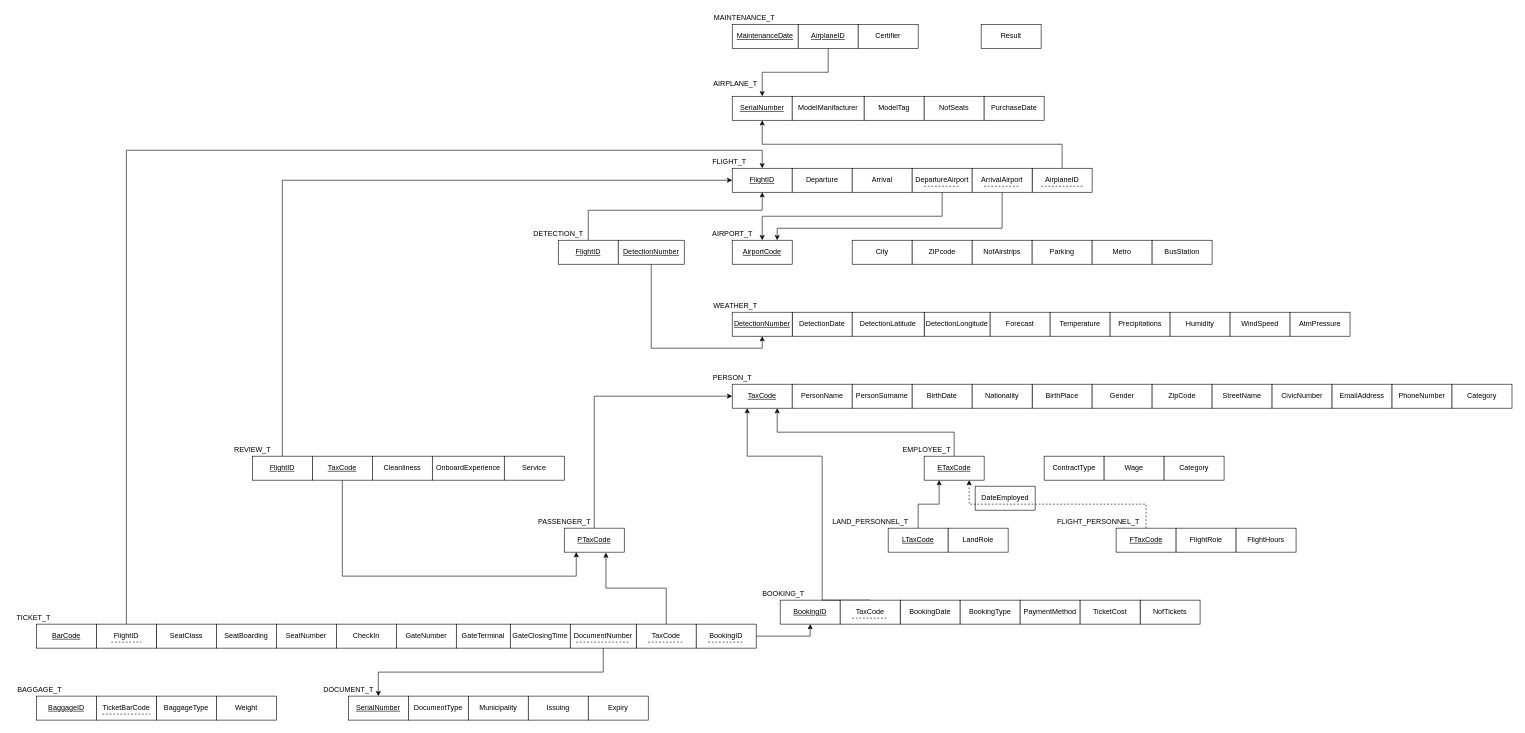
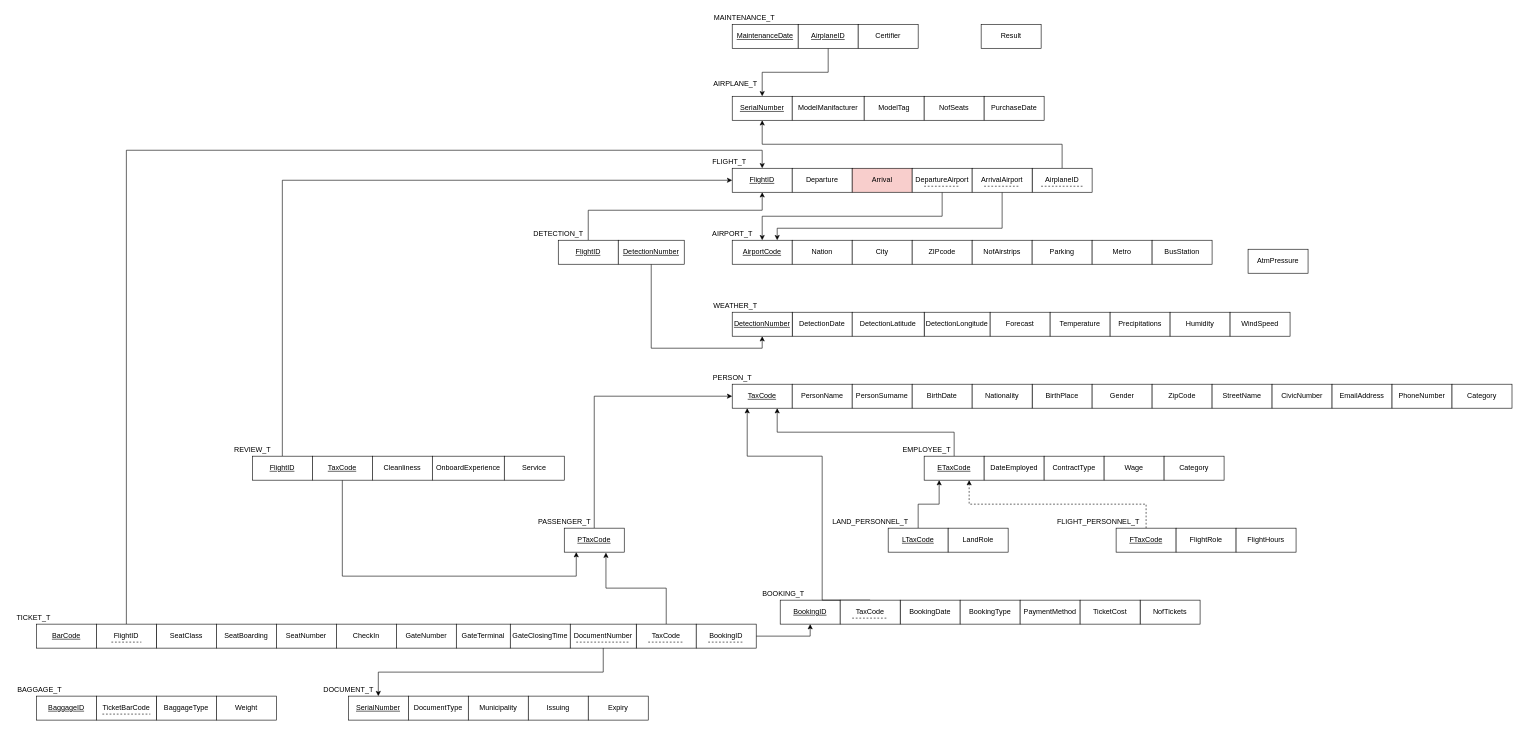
(882, 180) -> (882, 180)
none -> (822, 252)
(1320, 324) -> (1278, 261)
(1005, 498) -> (1014, 468)
